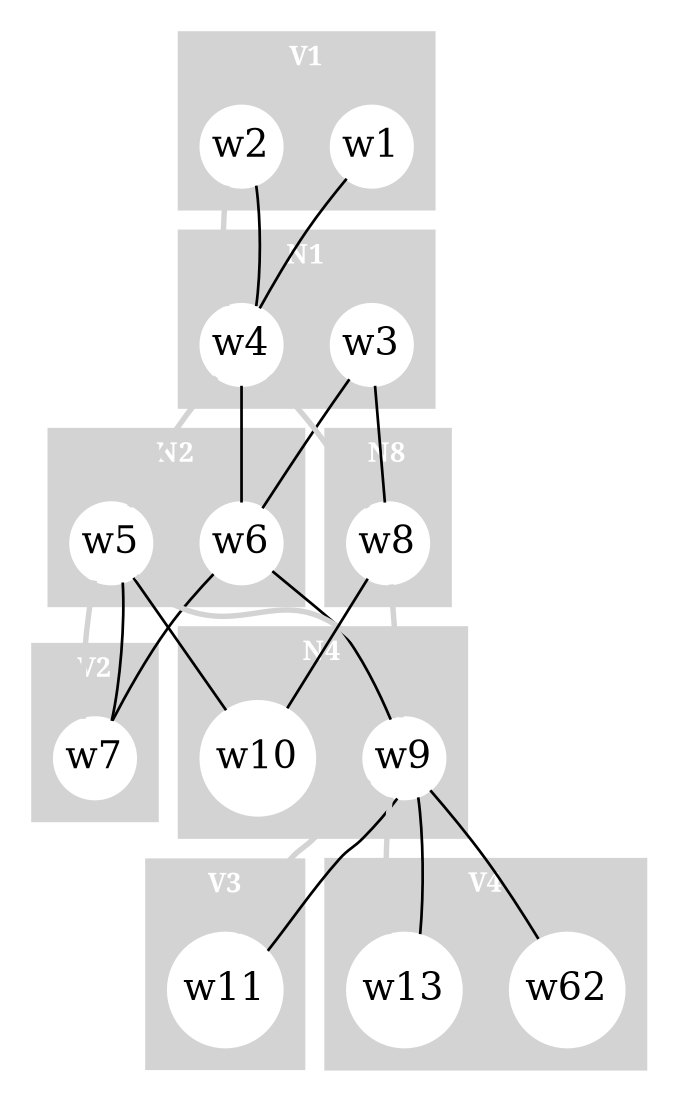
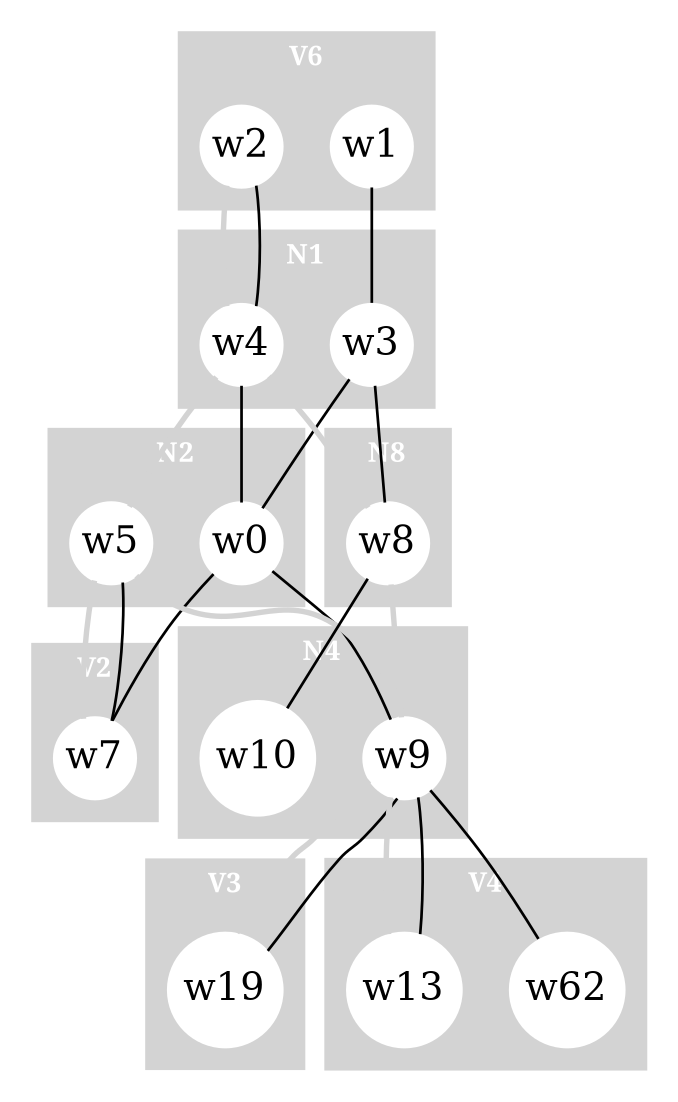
(307, 58) -> (307, 58)
(295, 248) -> (372, 248)
(242, 543) -> (242, 543)
(196, 667) -> none
(225, 990) -> (225, 990)
